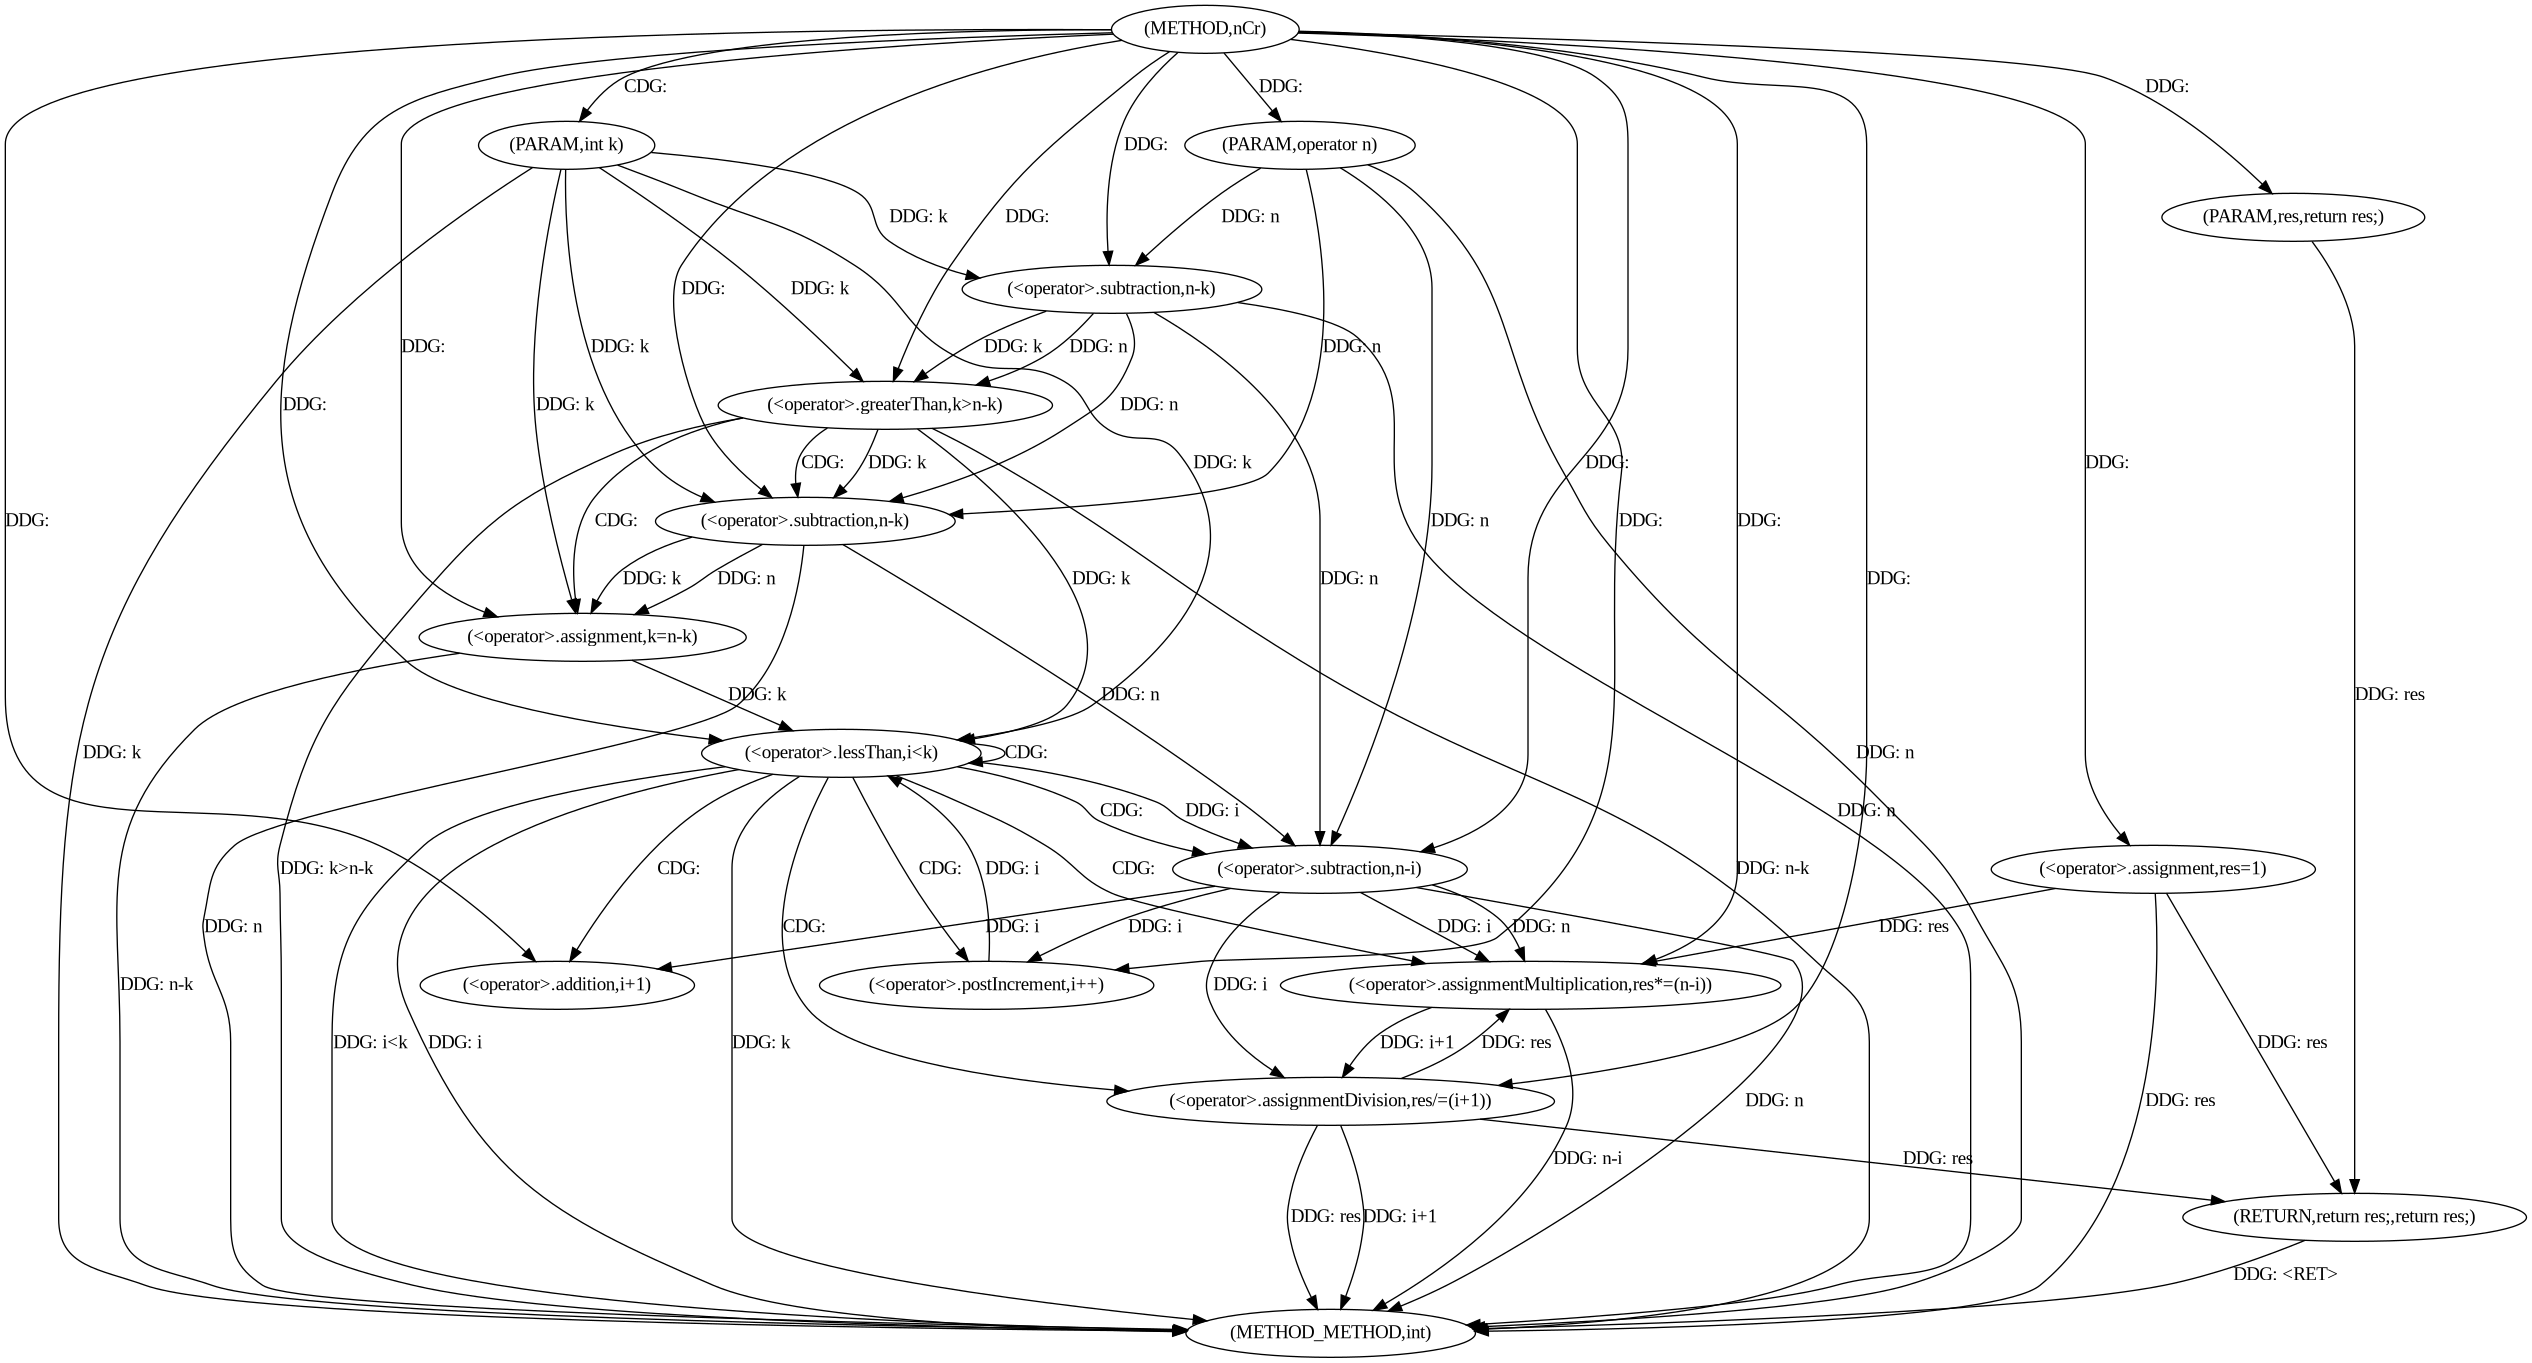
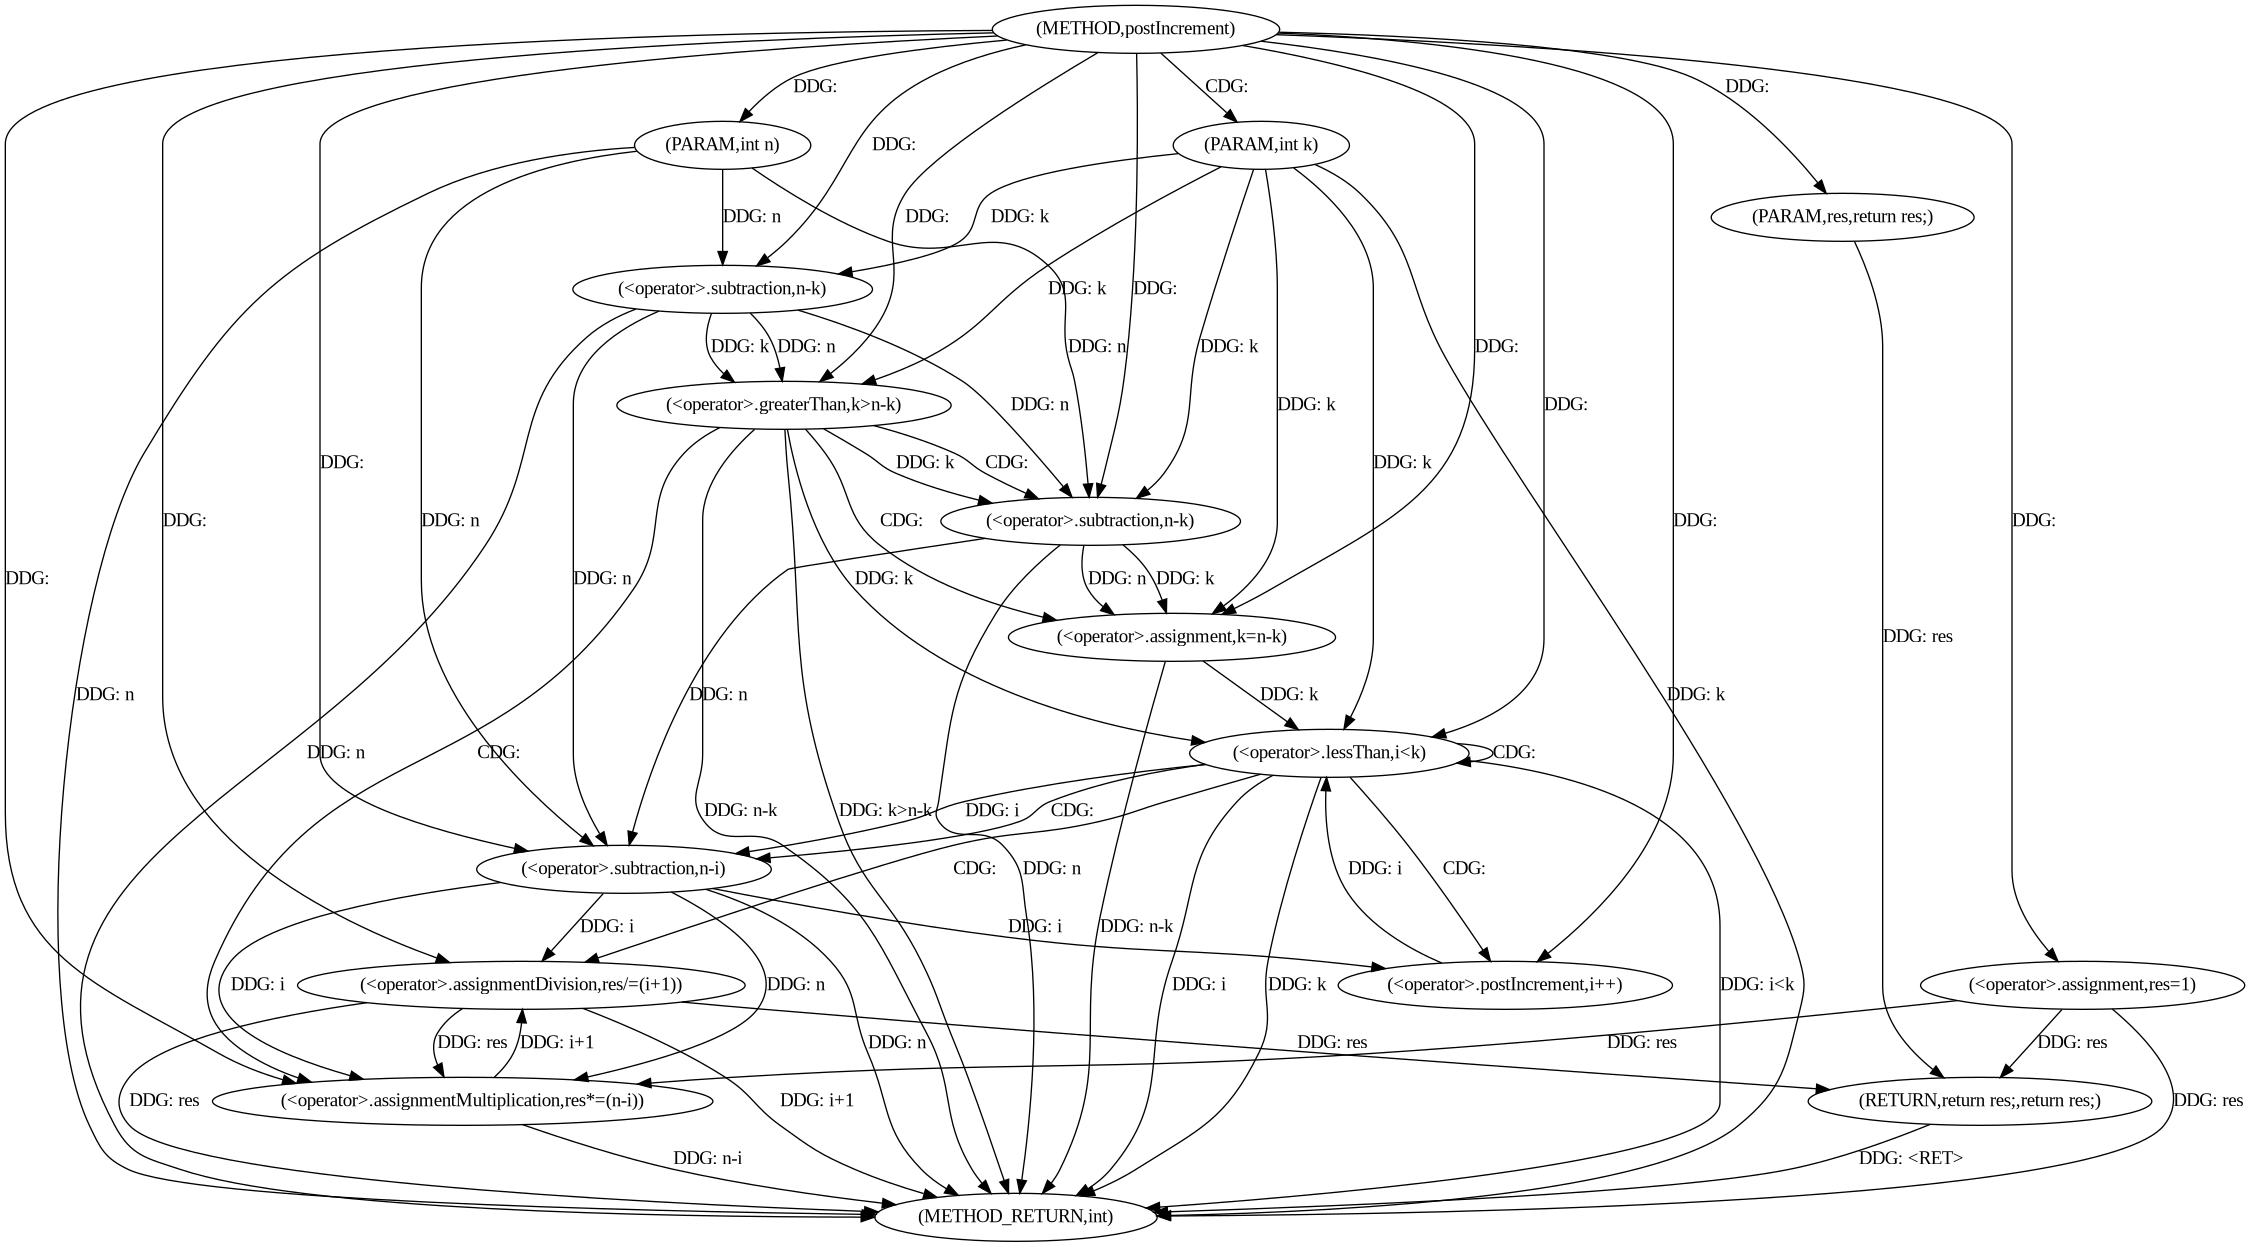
(1205, 29) -> (1136, 29)
(1300, 145) -> (723, 145)
(1102, 888) -> (424, 758)
(557, 985) -> none
(1331, 1333) -> (1016, 1217)
